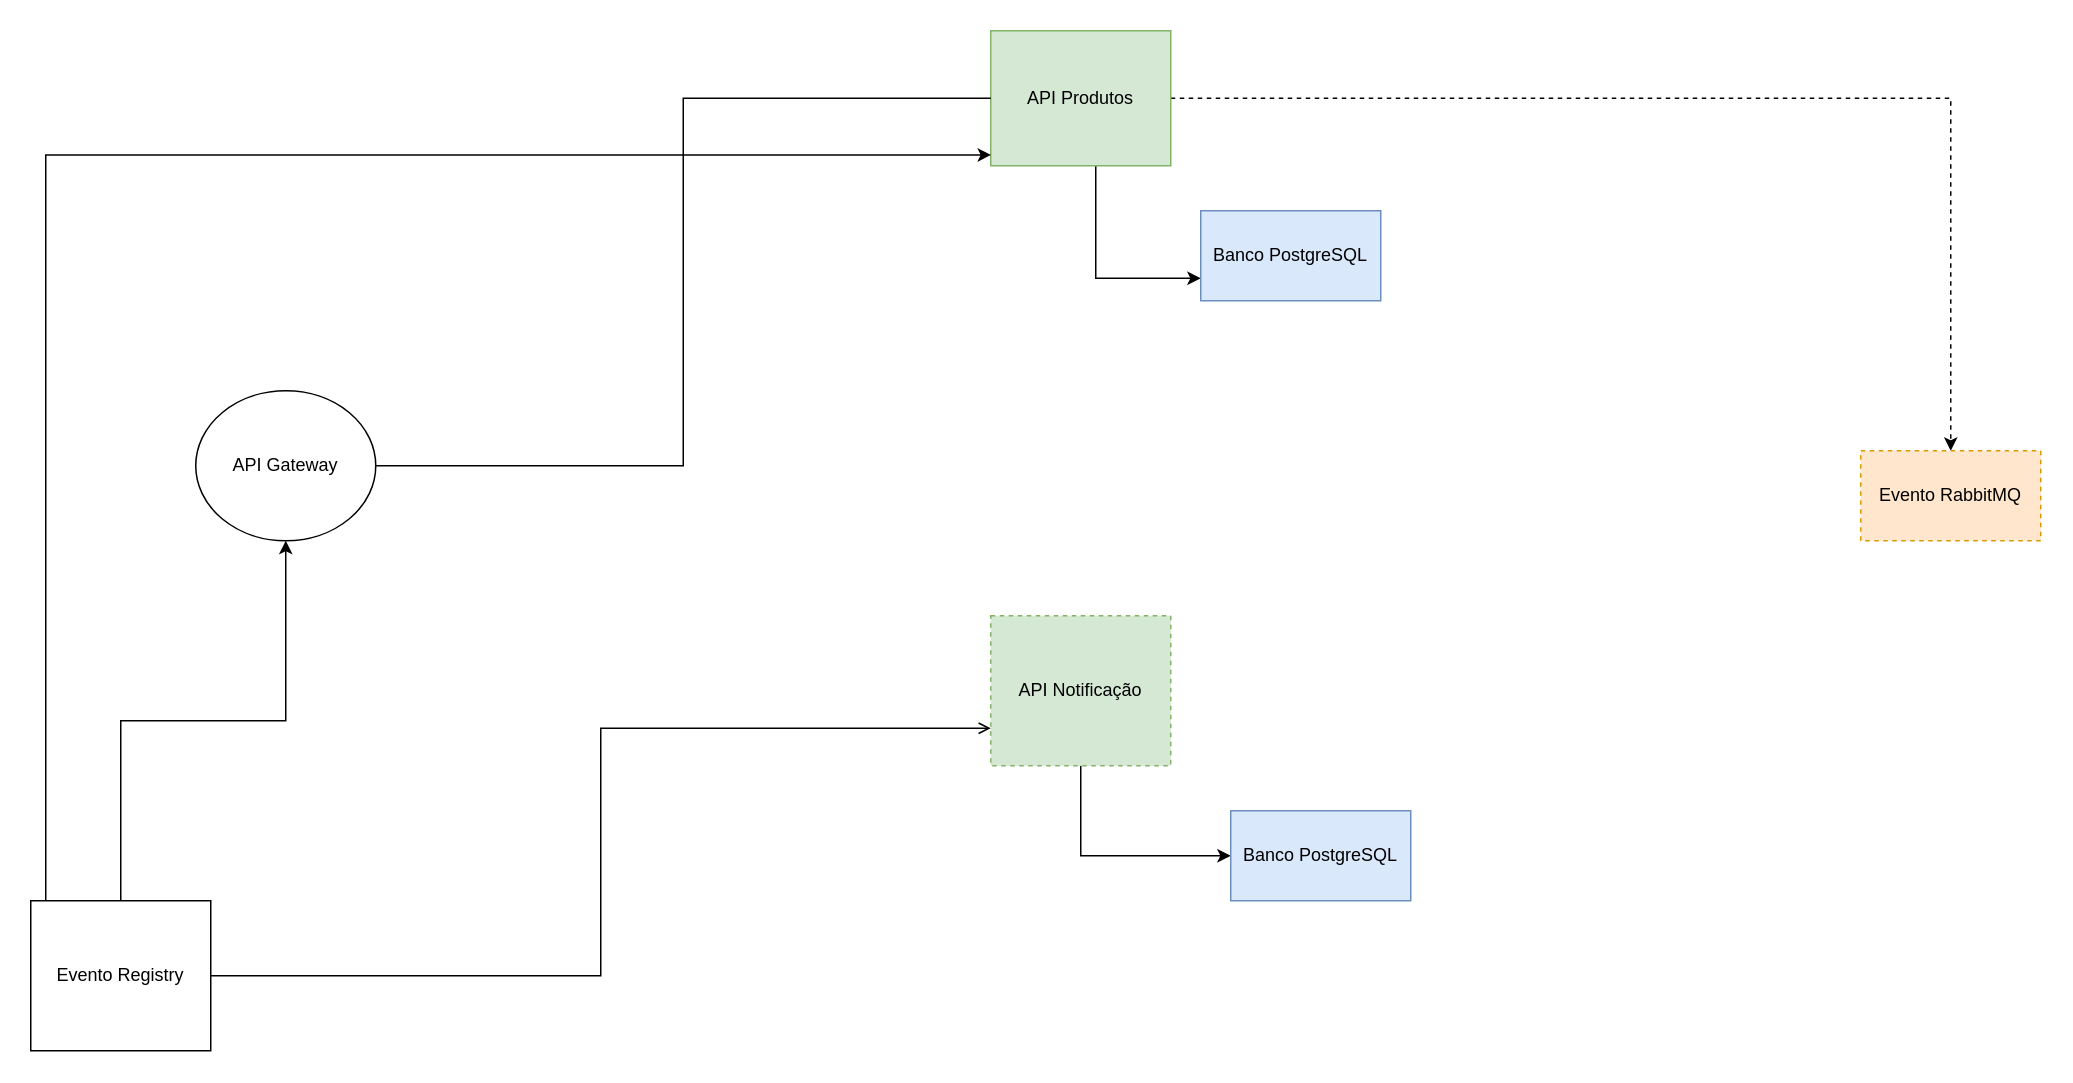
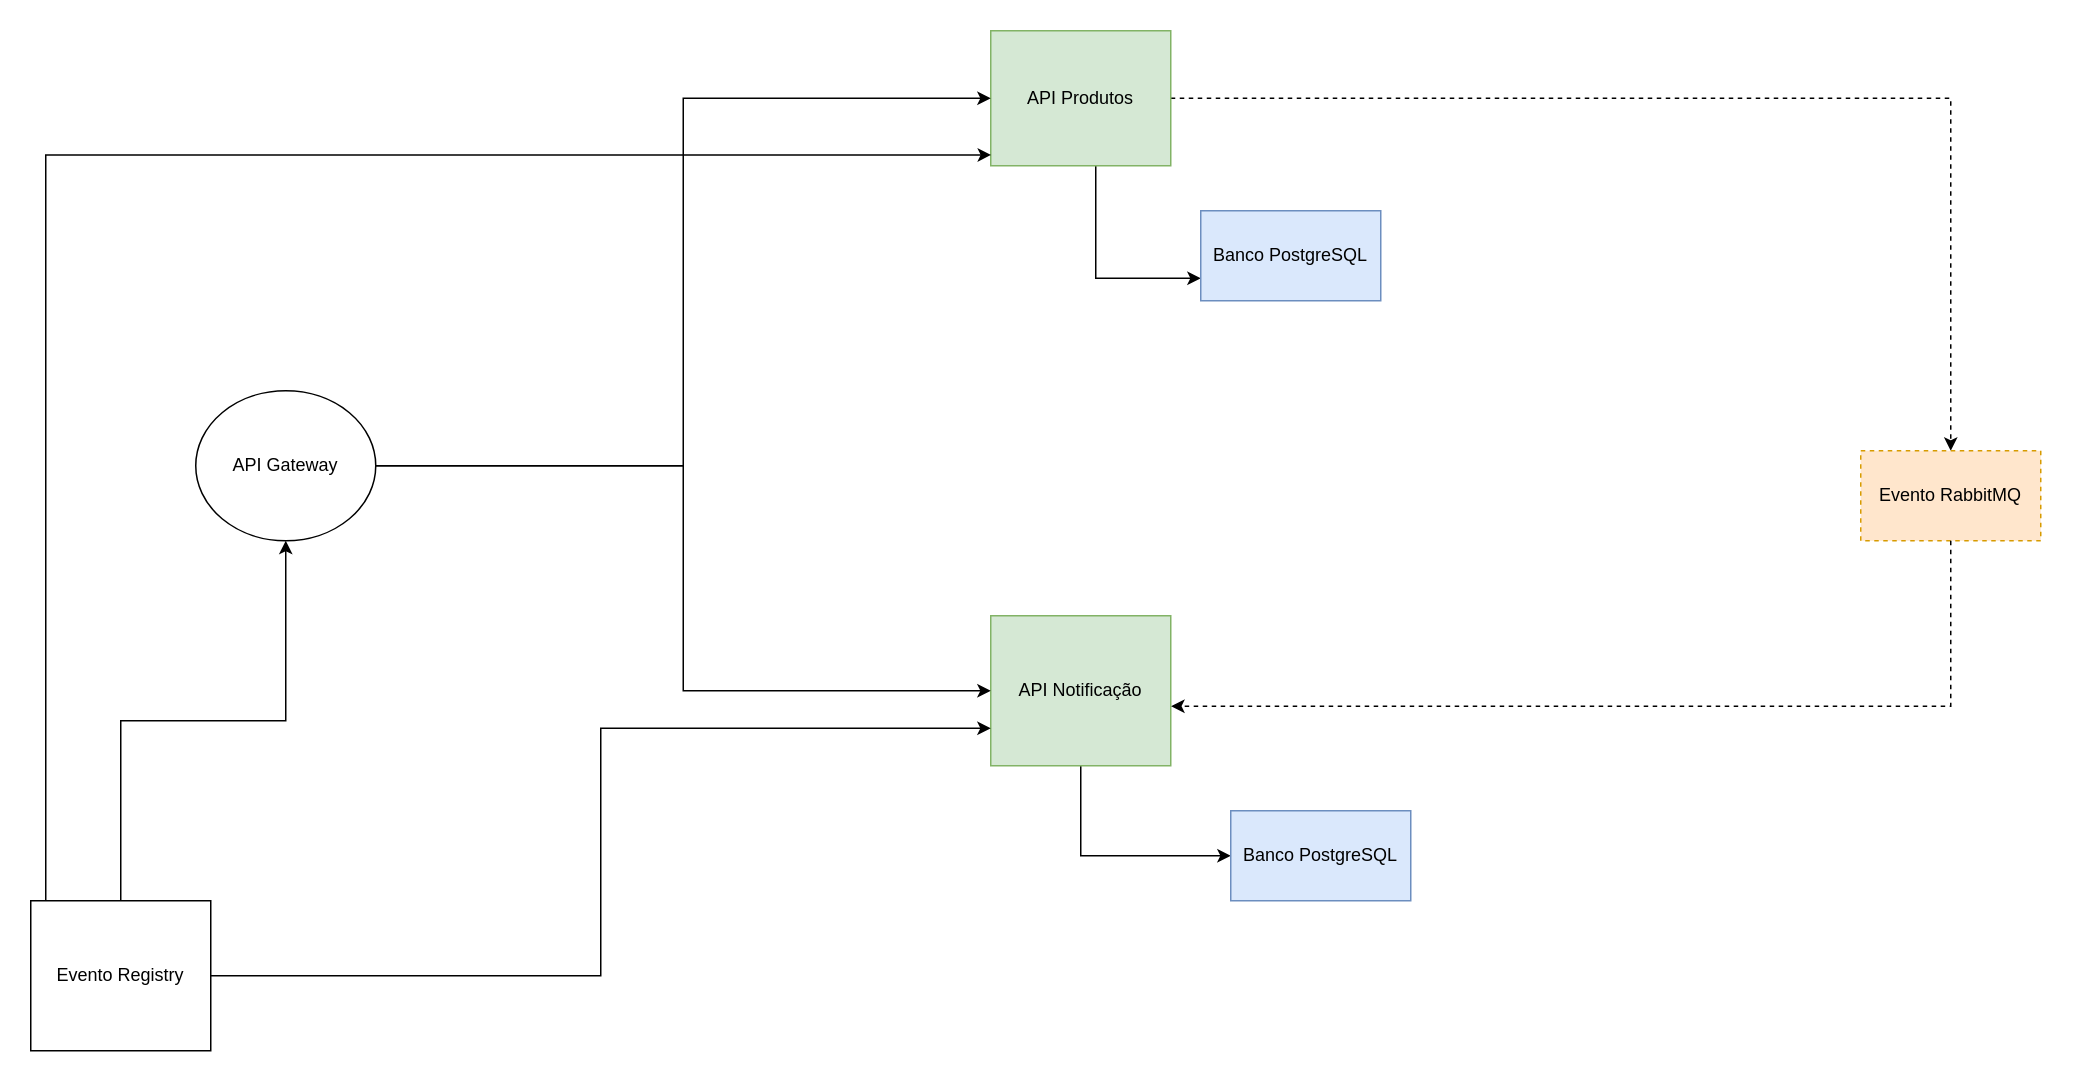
(983, 98) -> (979, 98)
none -> (720, 691)
(1081, 691) -> (1081, 691)
none -> (1649, 706)
(981, 728) -> (979, 728)
